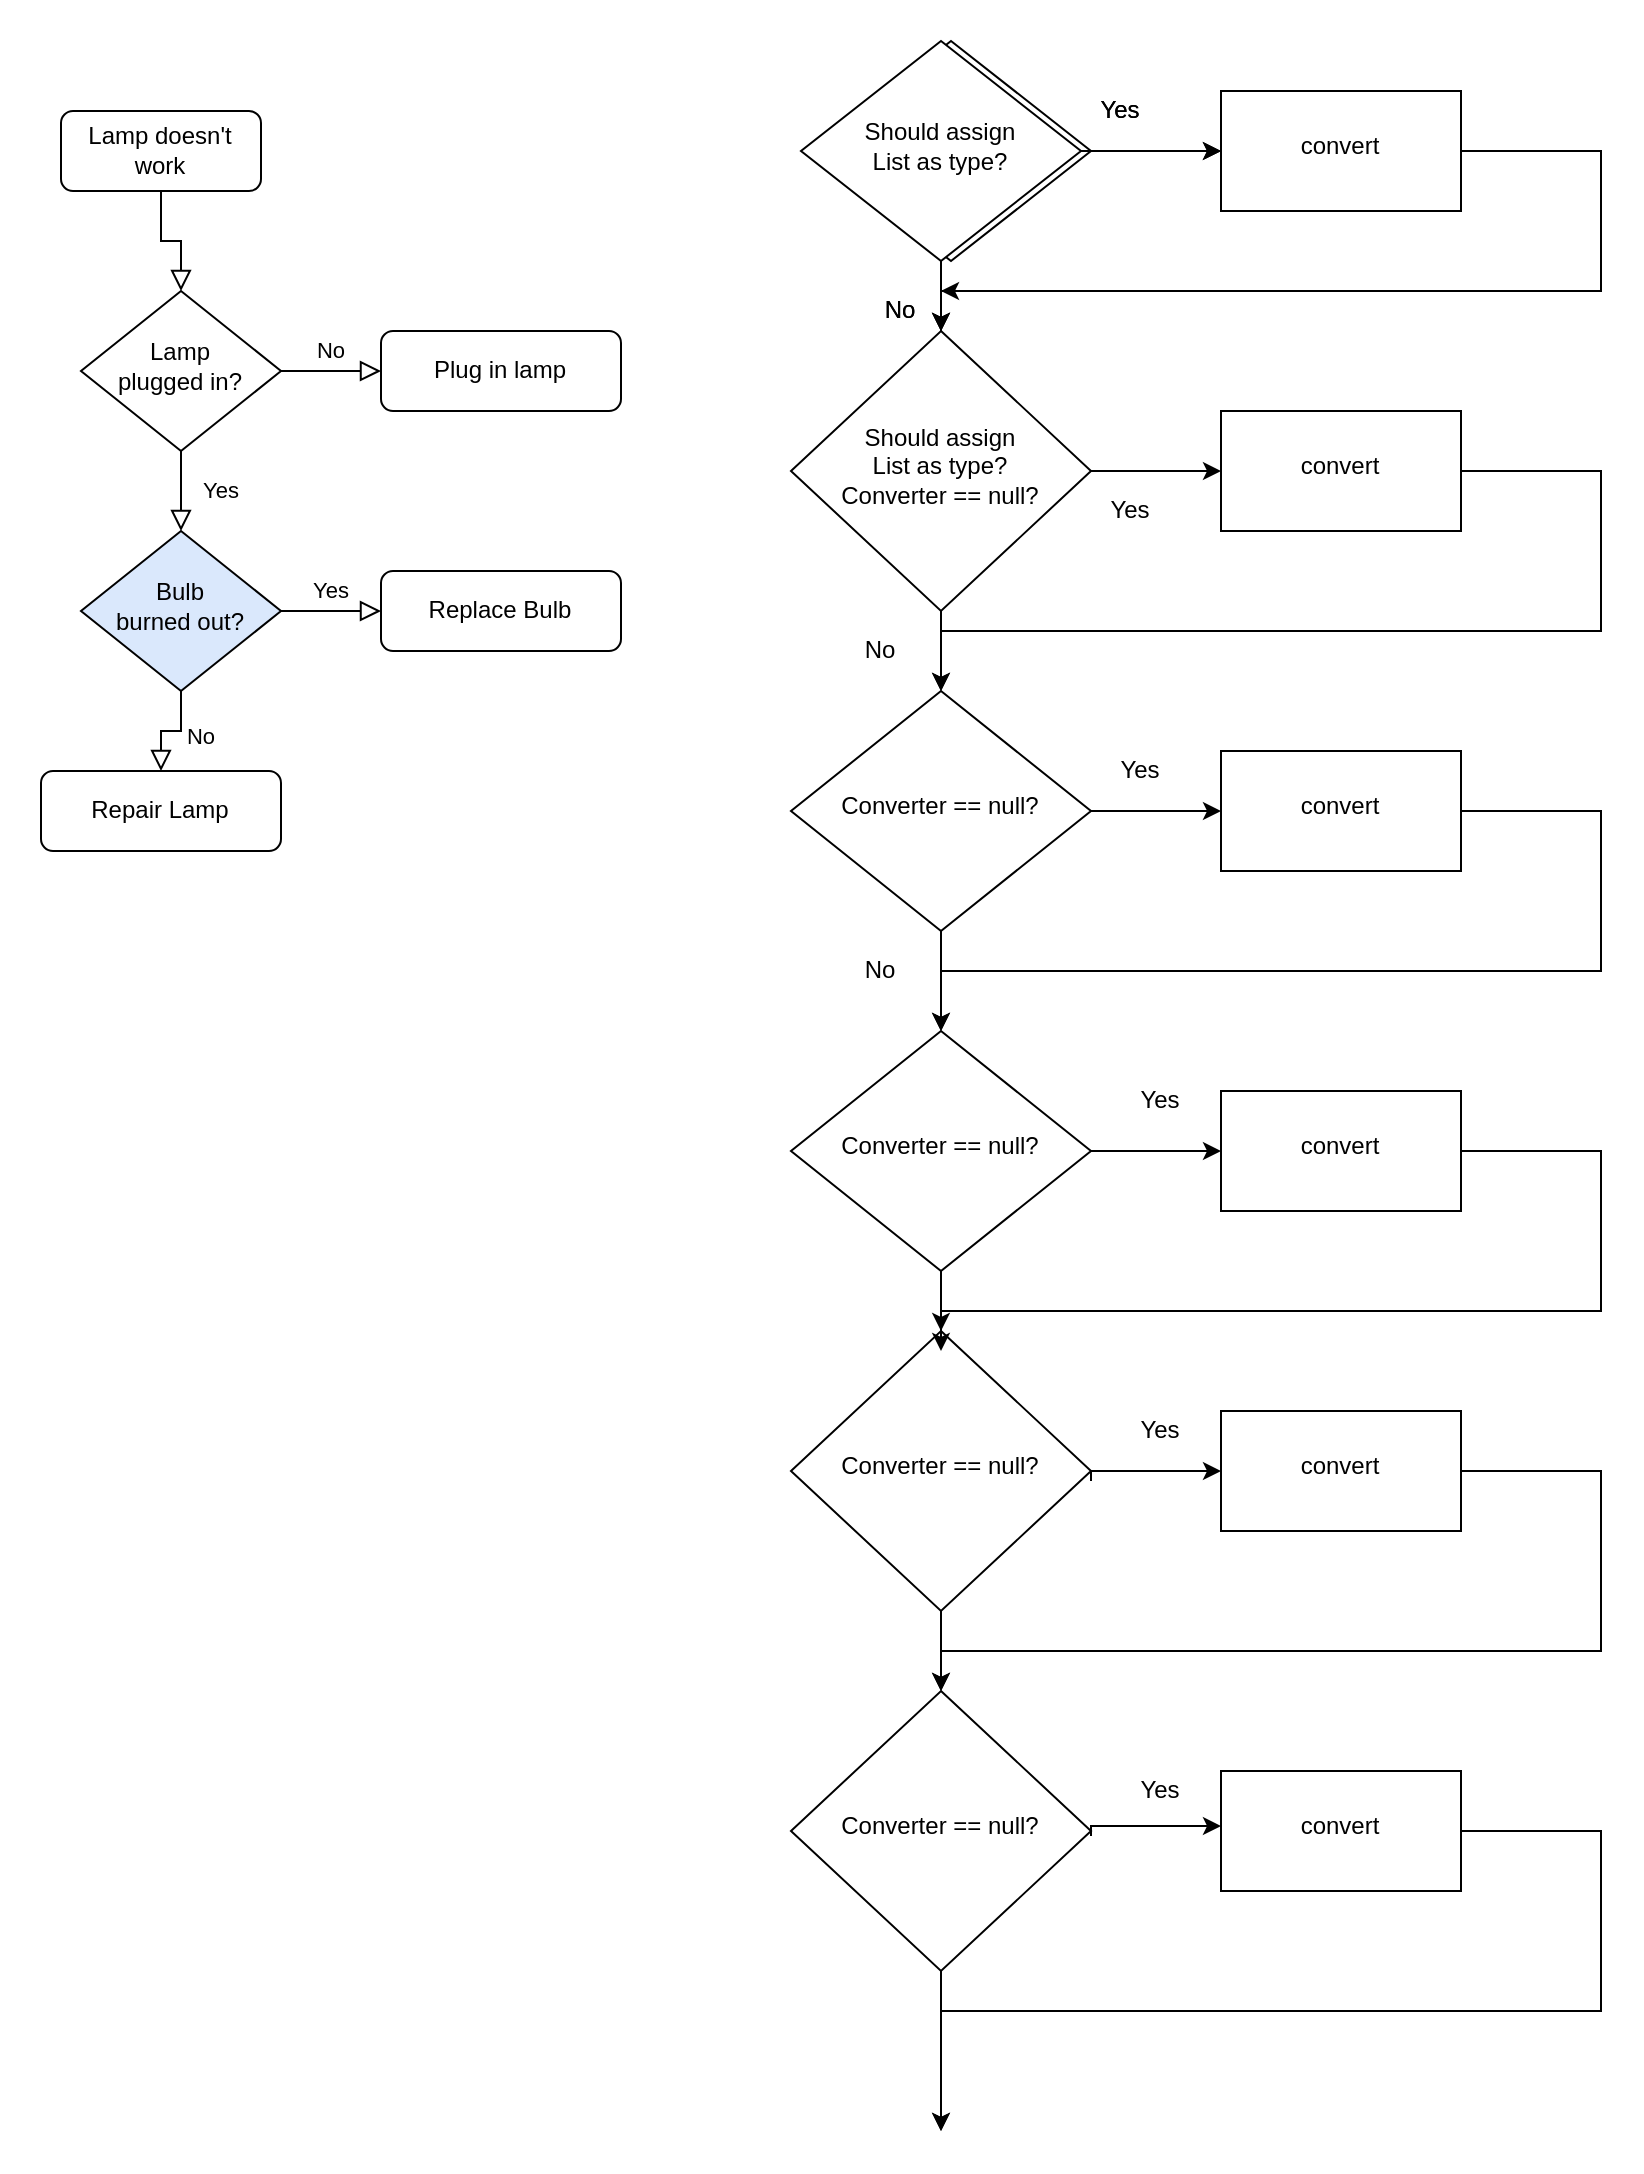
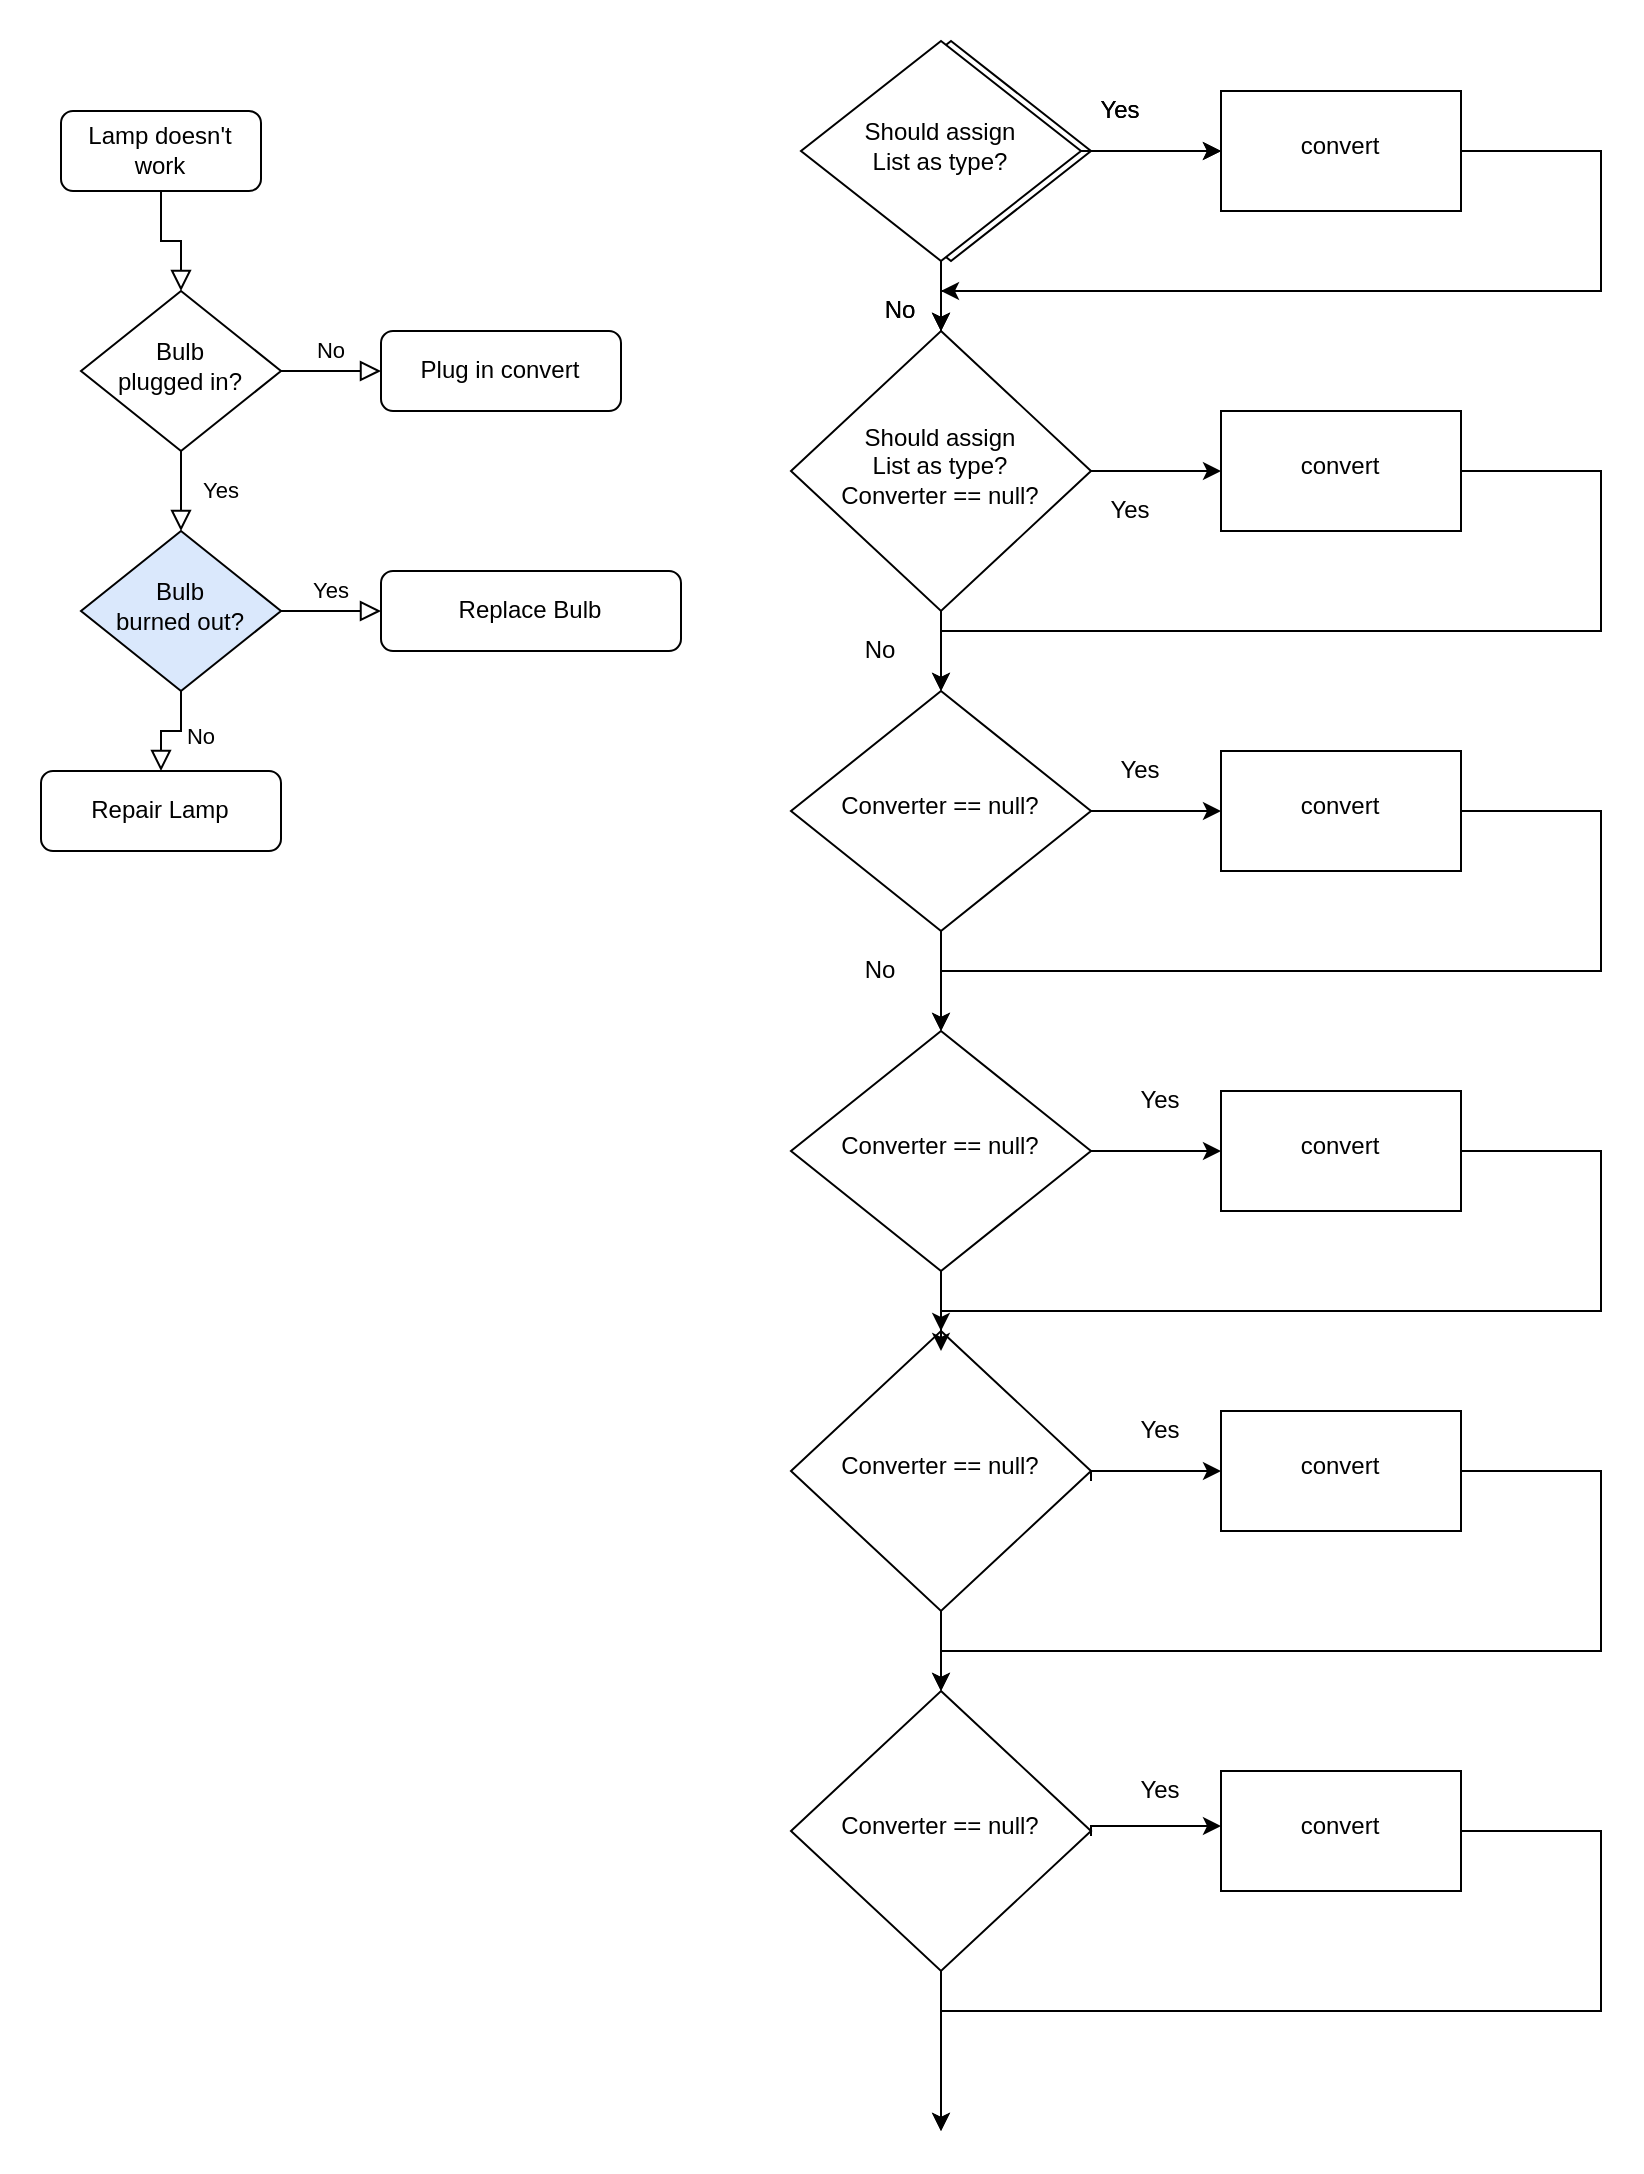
(181, 367) -> (181, 367)
(501, 371) -> (501, 371)
(501, 611) -> (531, 611)
